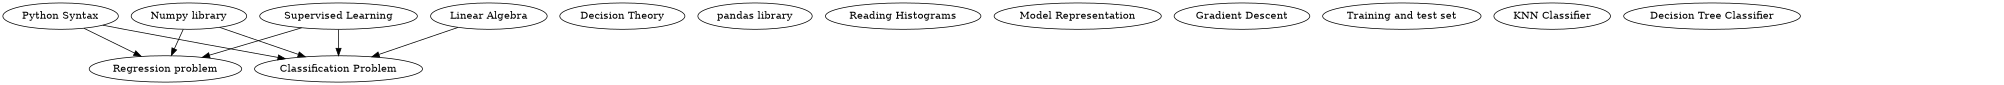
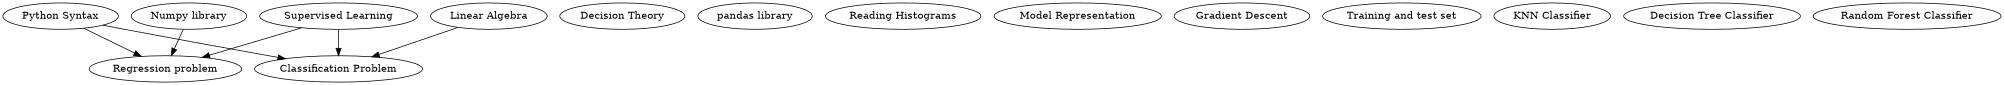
none -> (1907, 16)
(251, 38) -> none
